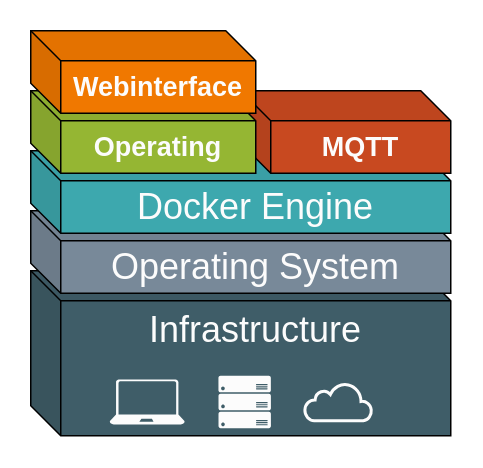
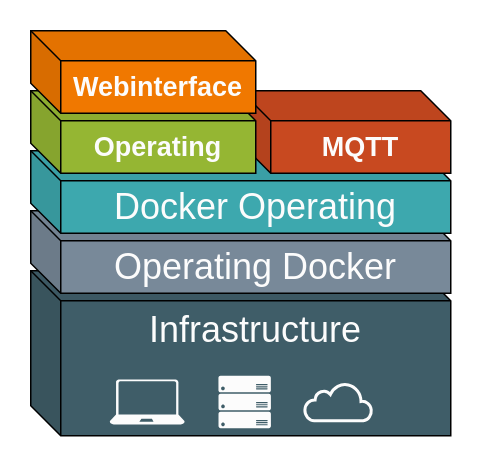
(256, 208) -> (256, 208)
(256, 268) -> (256, 268)
